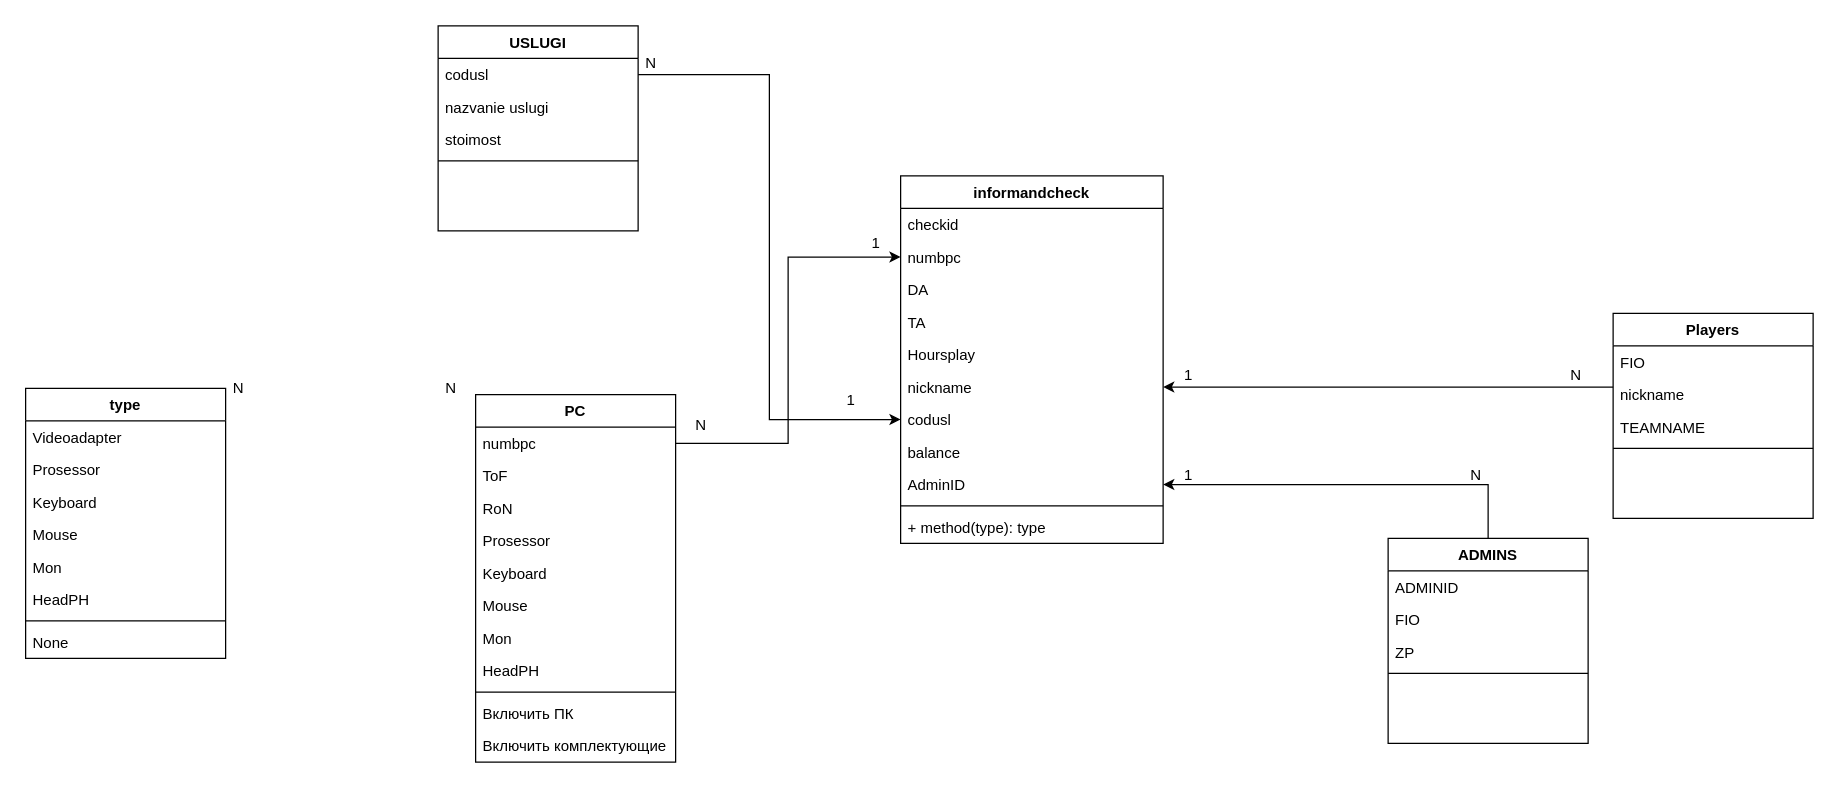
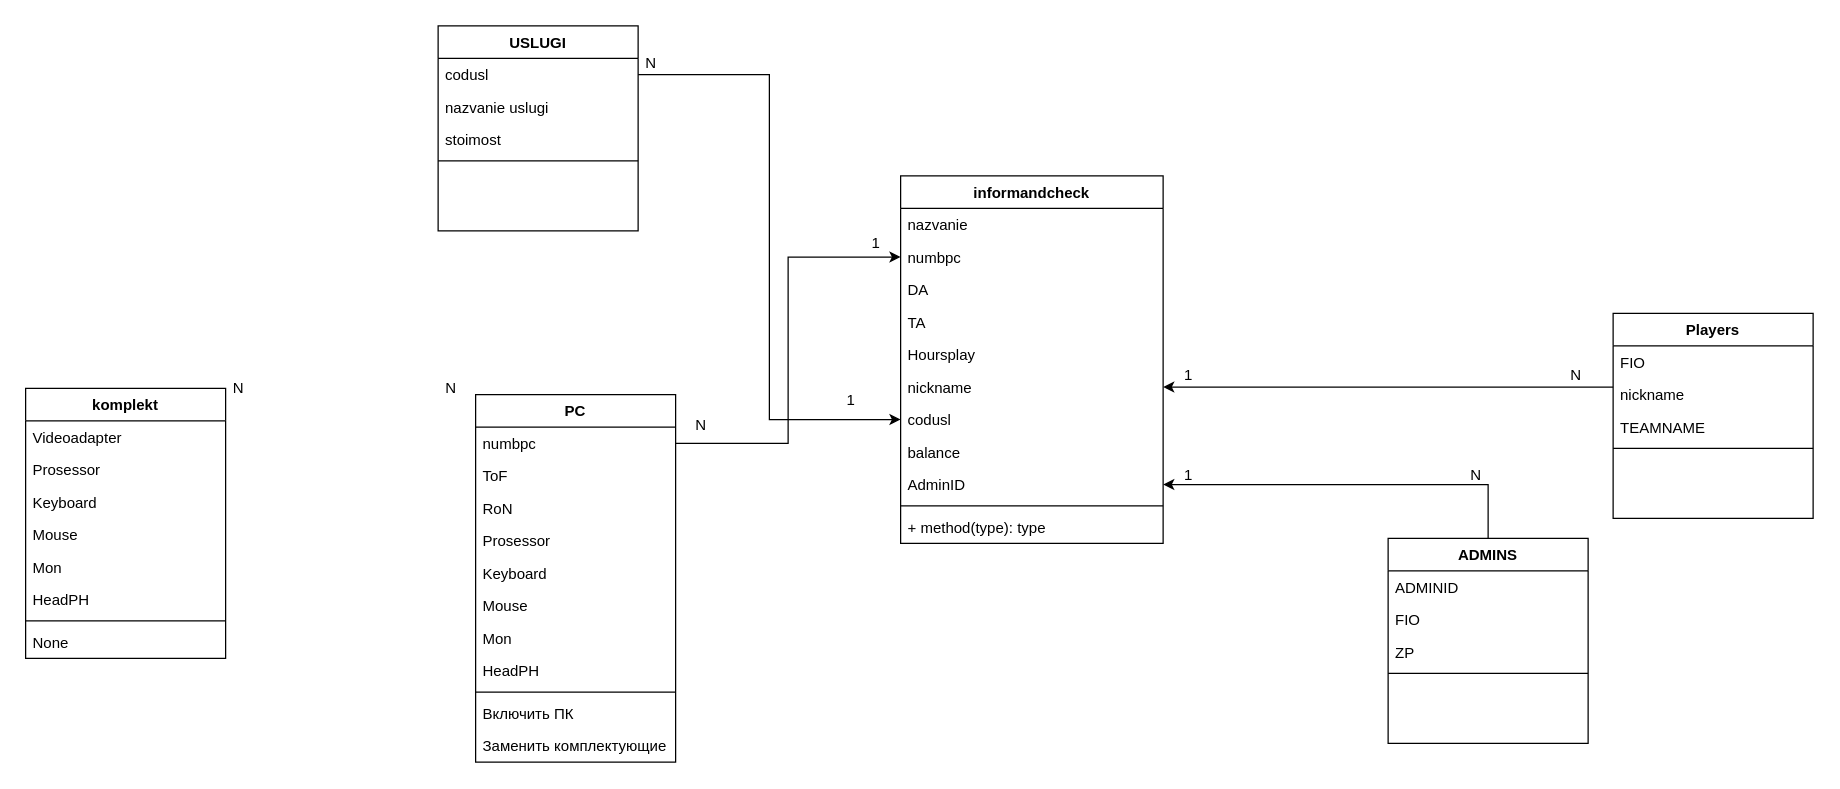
(935, 225) -> (939, 225)
(125, 405) -> (125, 405)
(573, 746) -> (573, 746)
